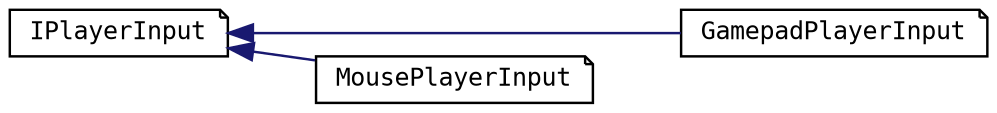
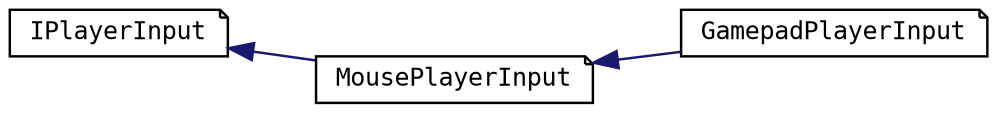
(467, 33) -> (649, 56)
